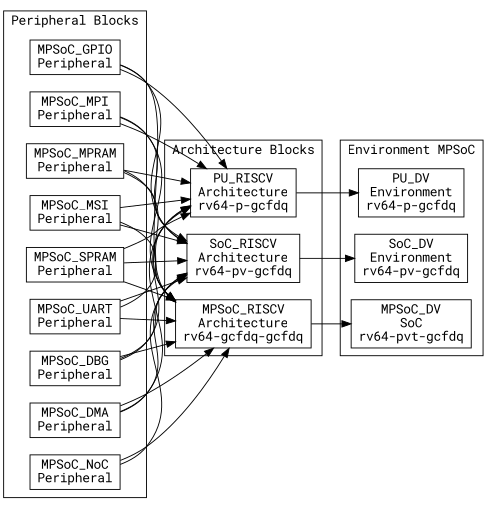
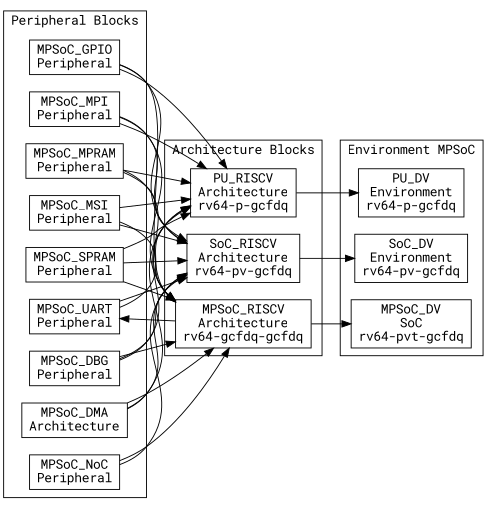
(141, 319) -> (141, 319)
(75, 420) -> (75, 420)
